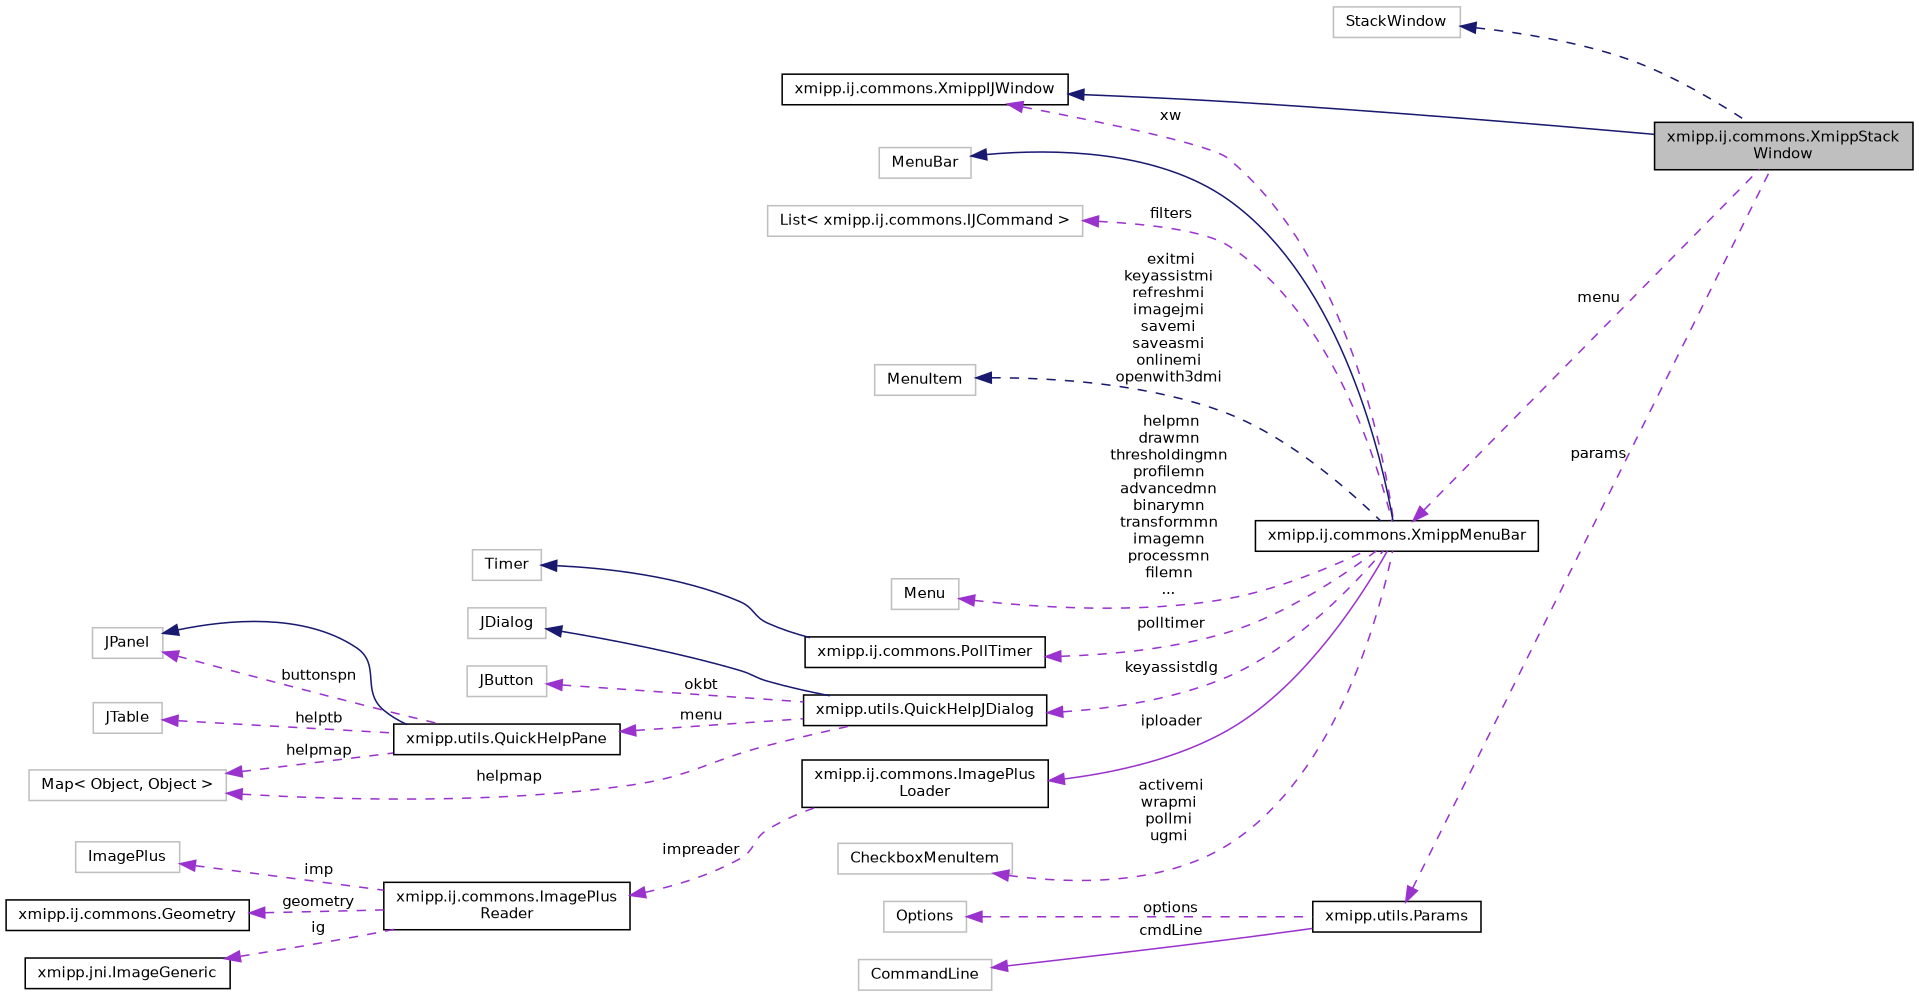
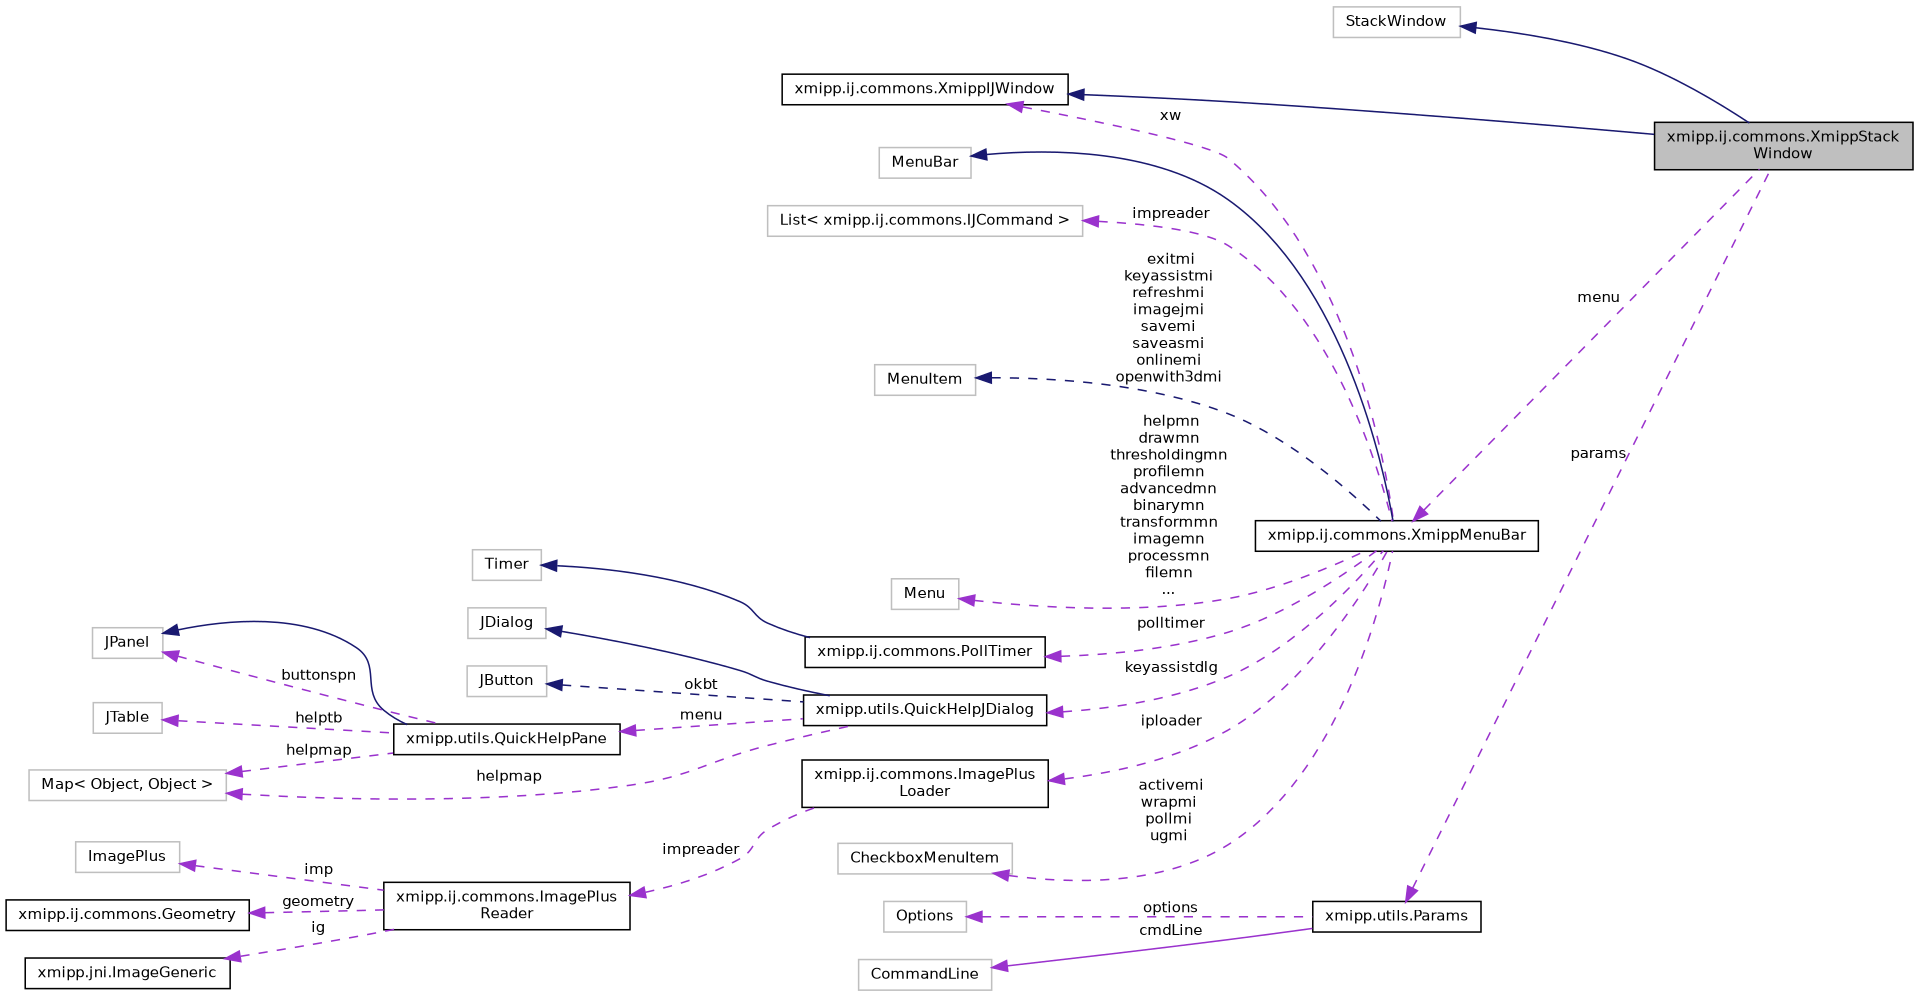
(1619, 56) -> (1619, 56)
(1169, 214) -> (1169, 214)
(683, 693) -> (683, 693)
(1258, 710) -> (1258, 710)
